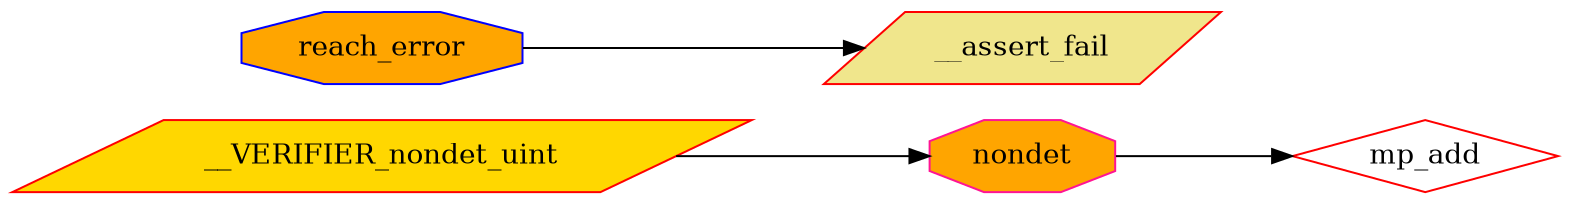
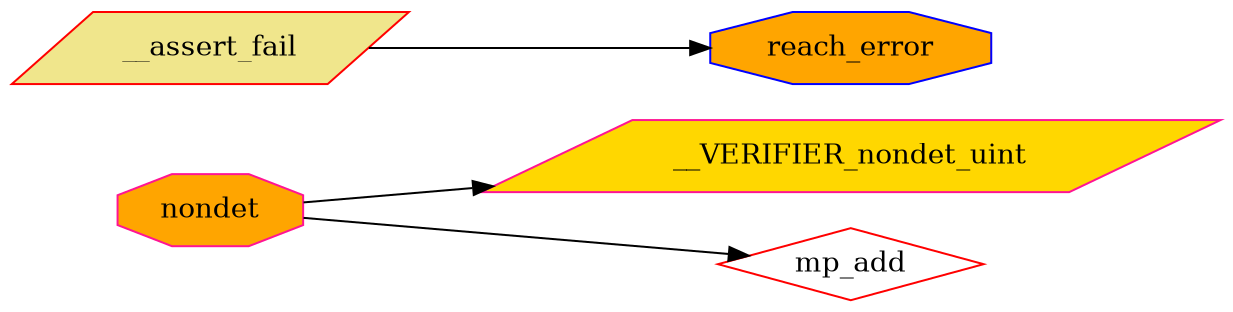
(683, 48) -> (529, 48)
(382, 156) -> (851, 156)
(793, 156) -> (388, 195)
